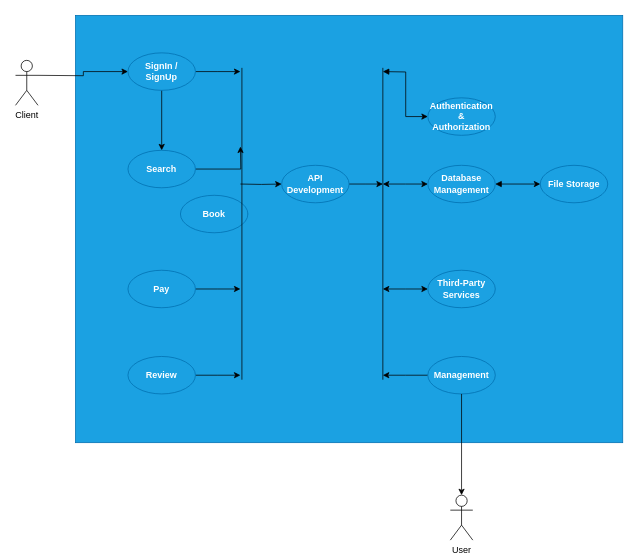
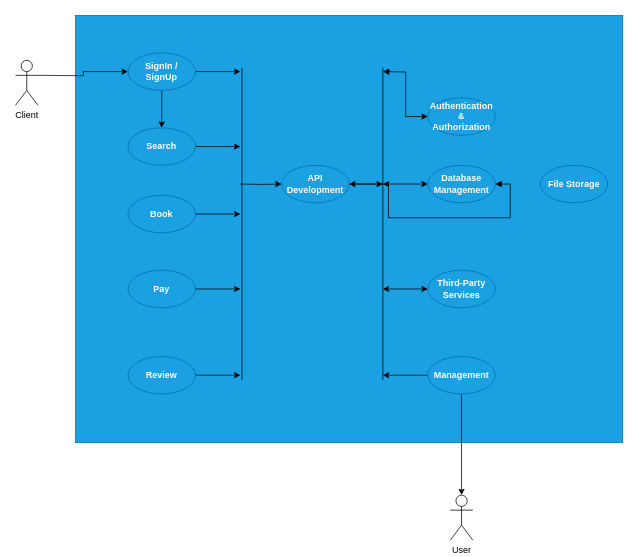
(162, 169) -> (162, 147)
(534, 184) -> (452, 218)
(214, 214) -> (162, 214)
